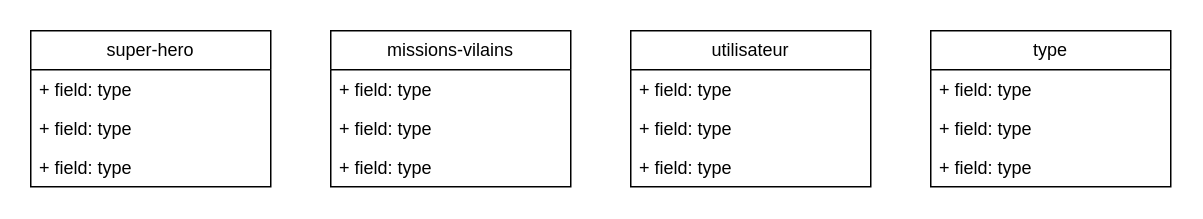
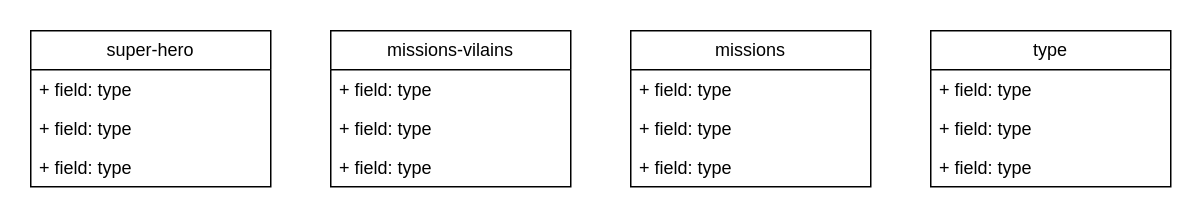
(751, 50) -> (751, 50)
